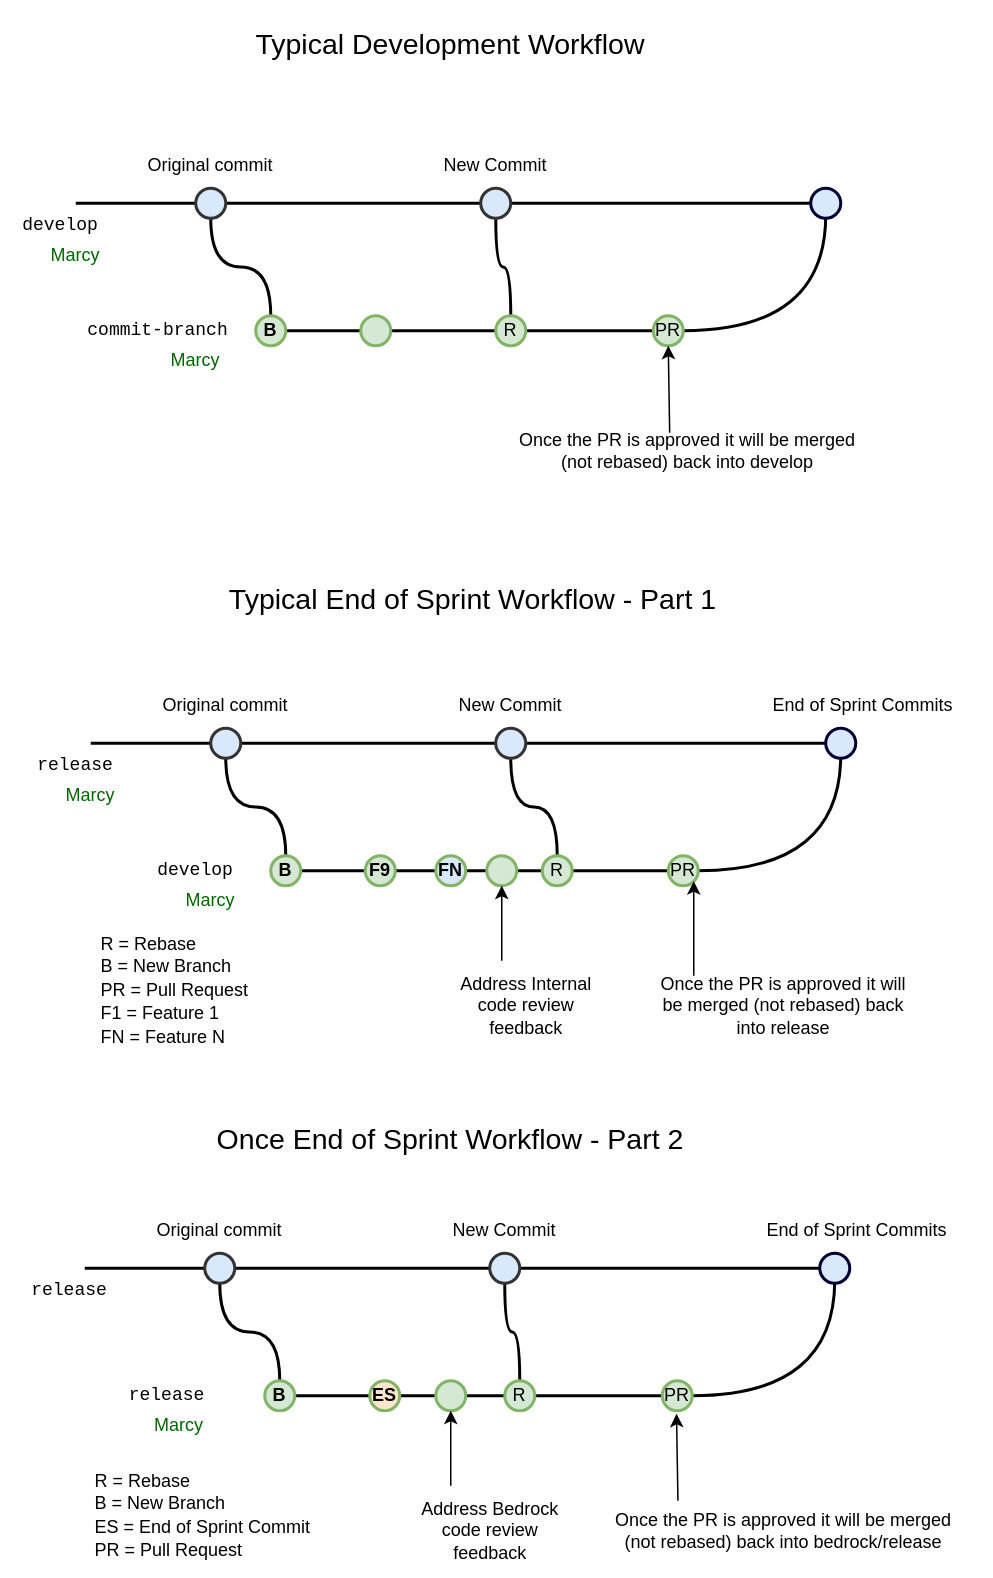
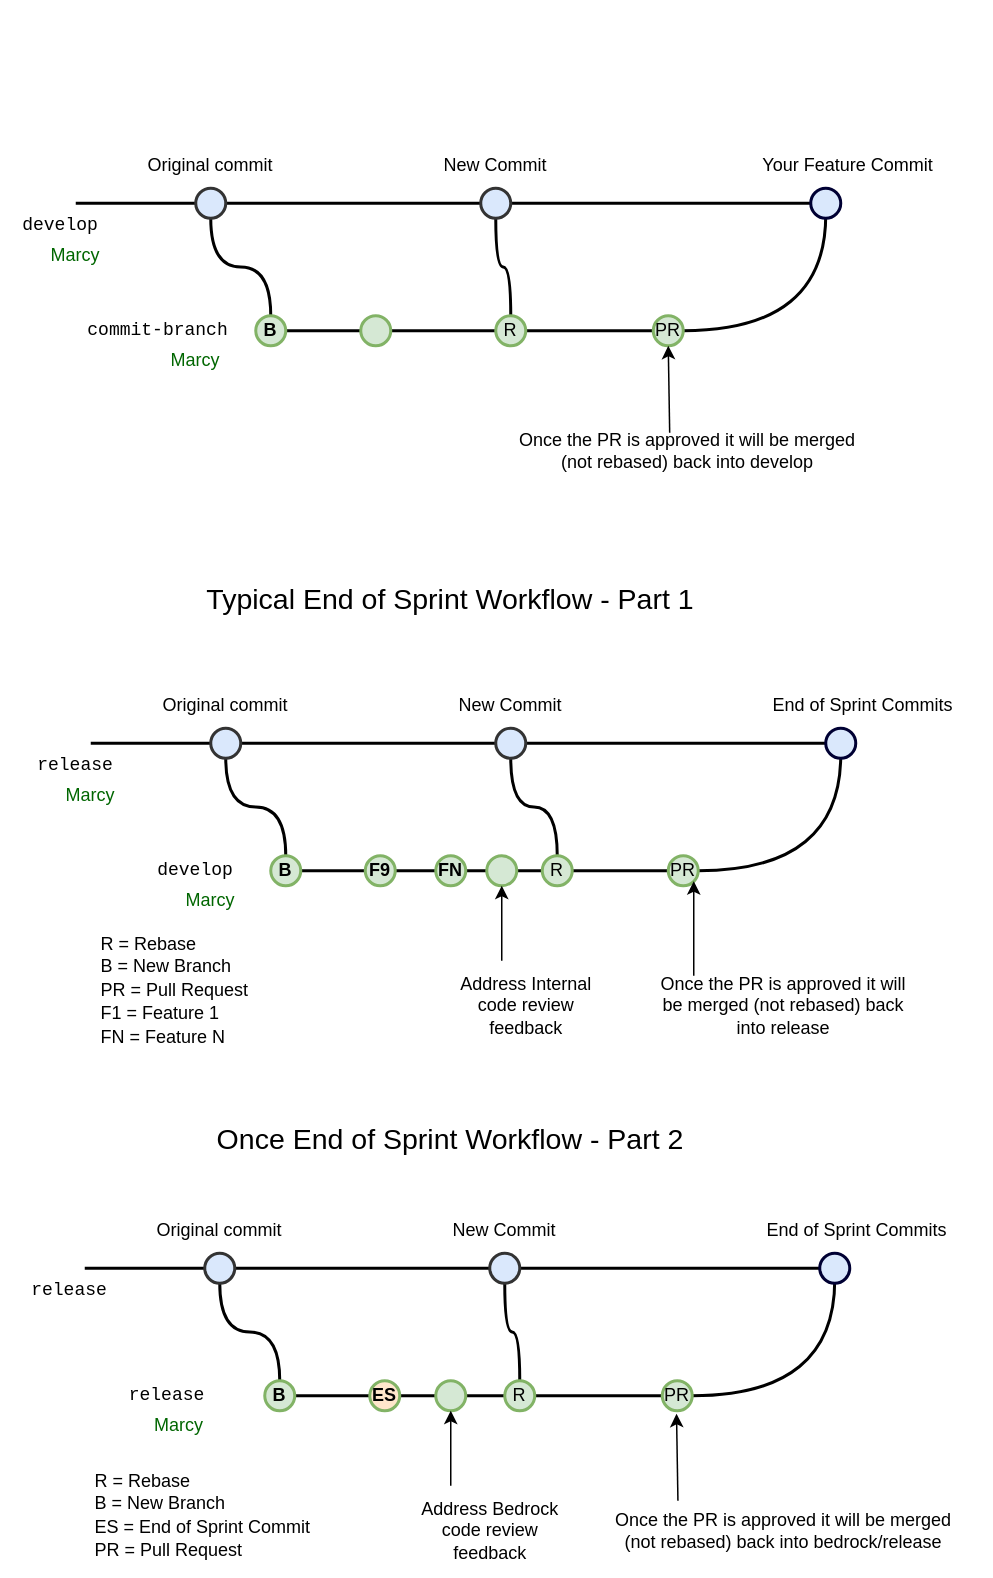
(451, 46) -> none
none -> (848, 166)
(473, 601) -> (451, 601)
(451, 871) -> (451, 871)
